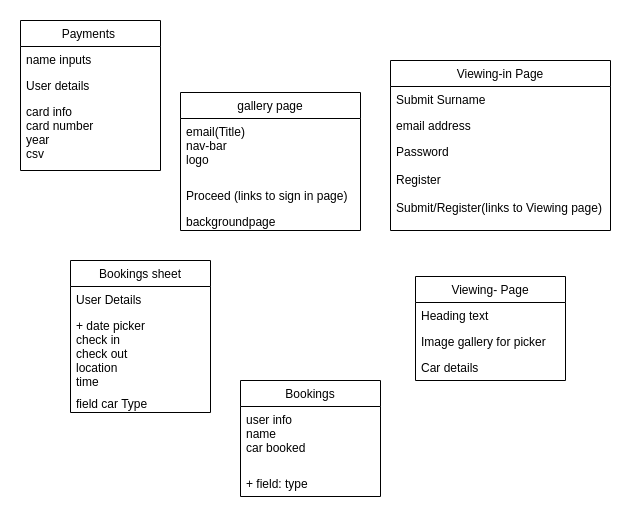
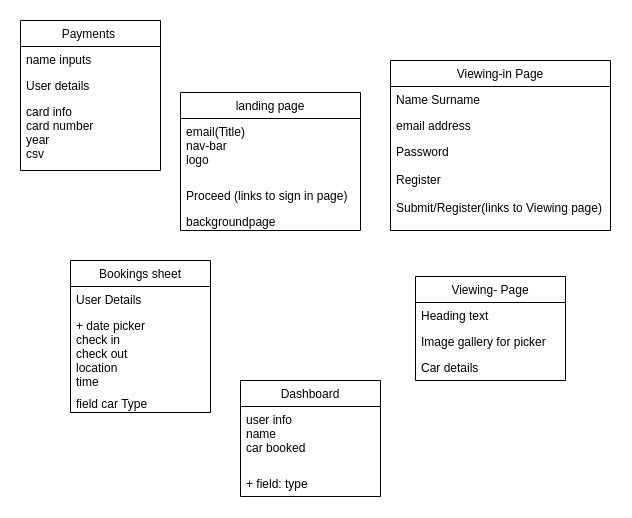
(440, 100) -> (435, 100)
(270, 106) -> (270, 106)
(310, 394) -> (310, 394)
